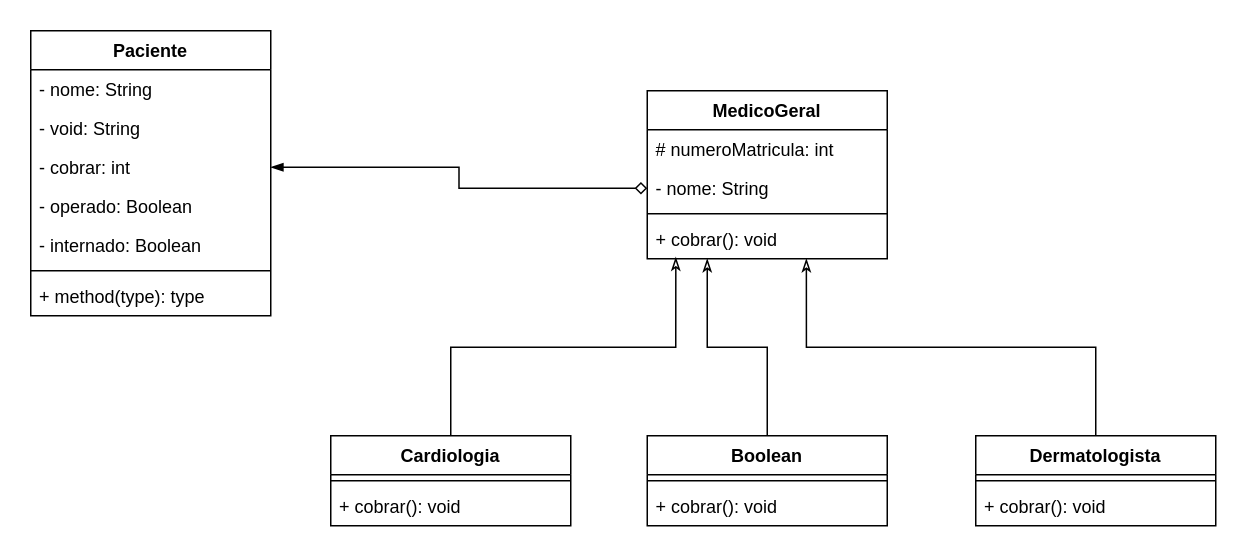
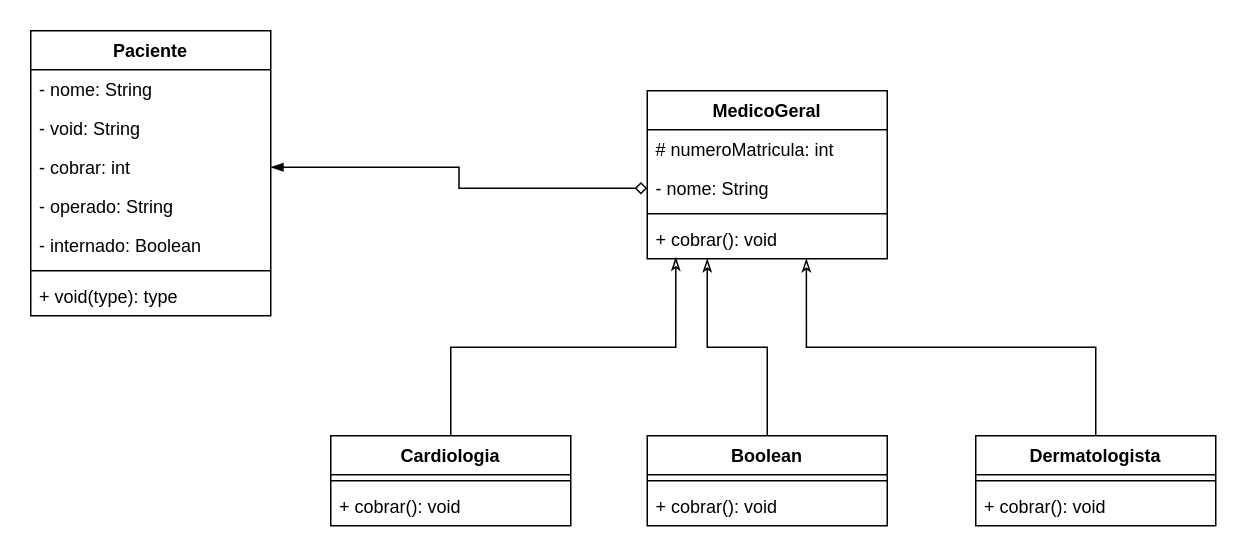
(120, 207) -> (115, 207)
(133, 297) -> (120, 297)
